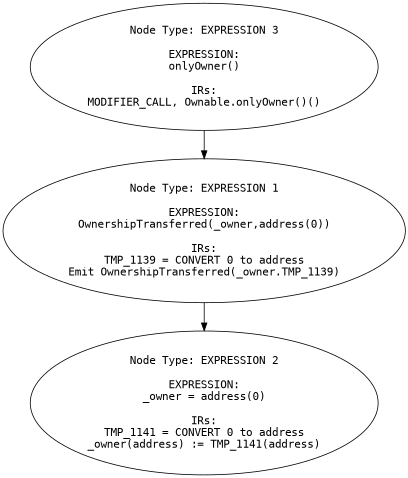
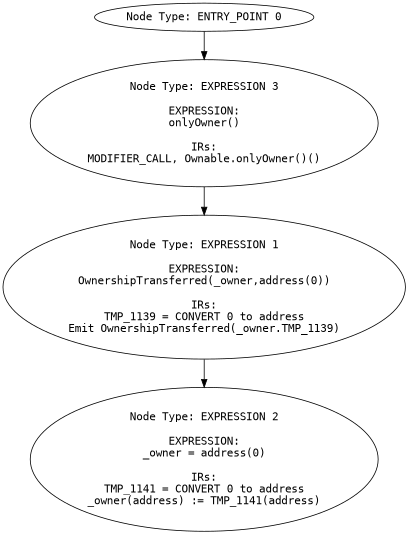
none -> (204, 17)
